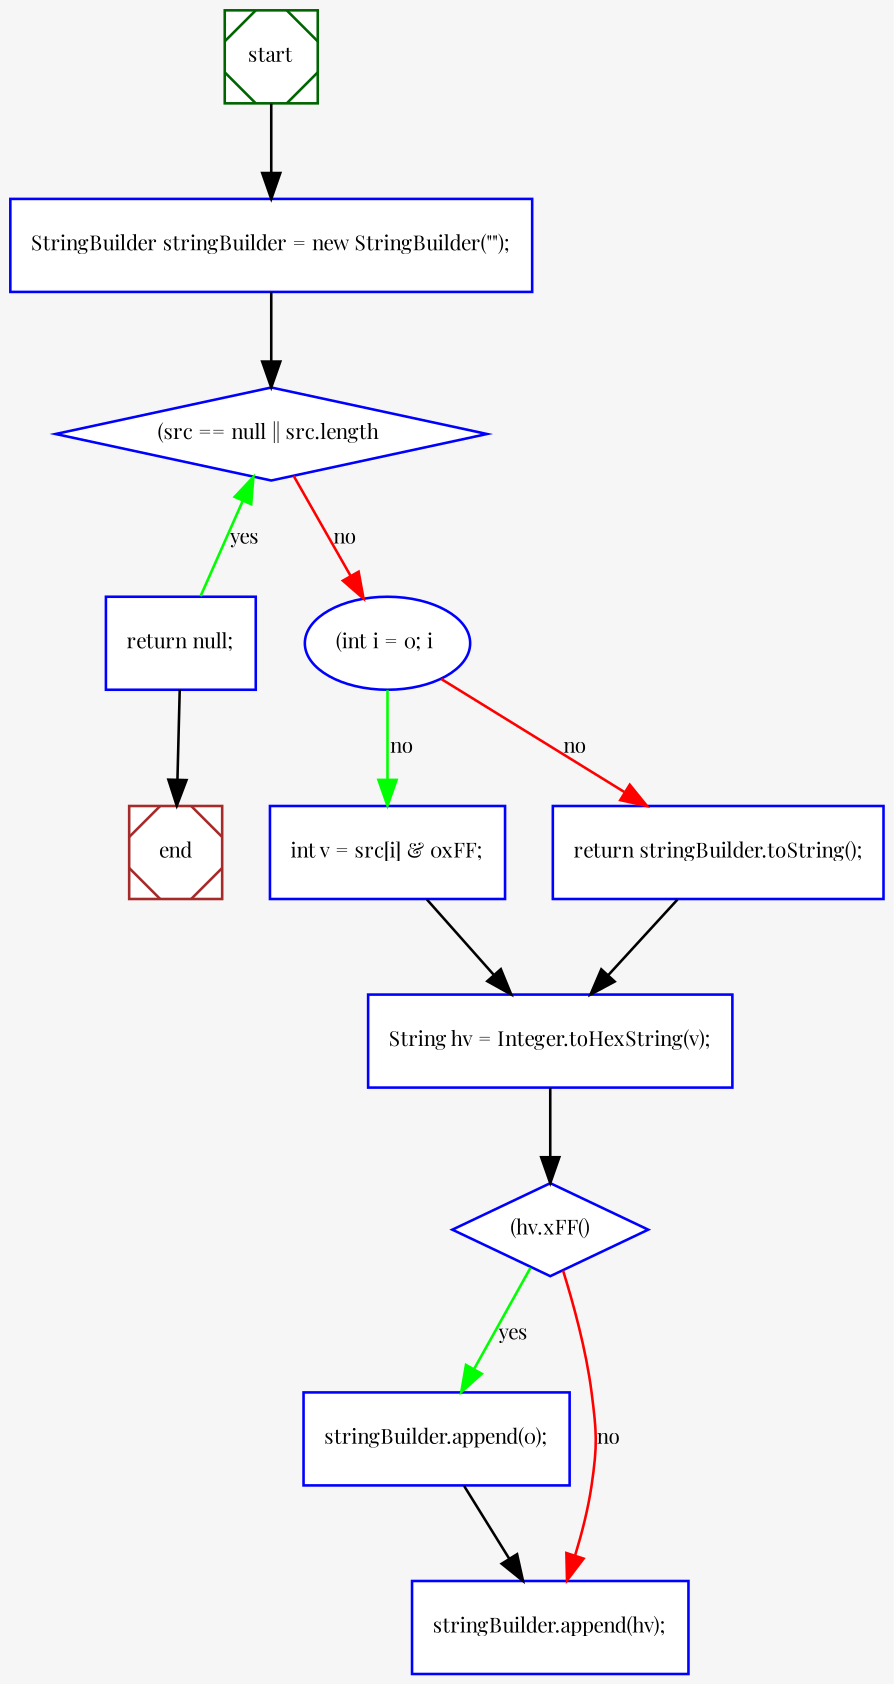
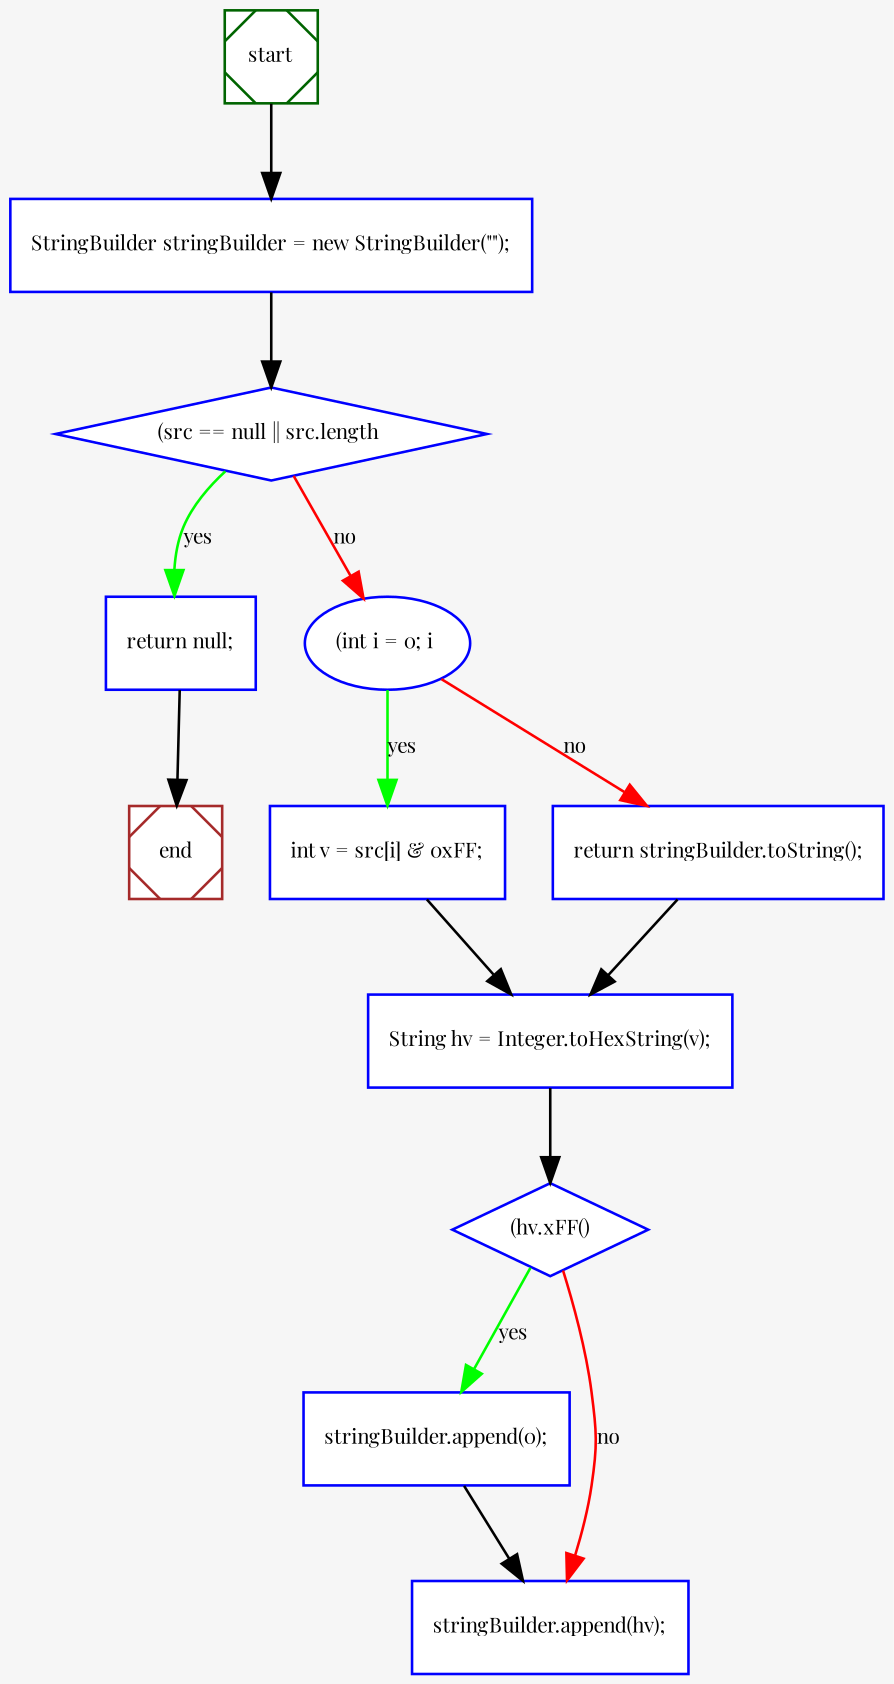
(222, 549) -> (189, 515)
(403, 748) -> (403, 748)
